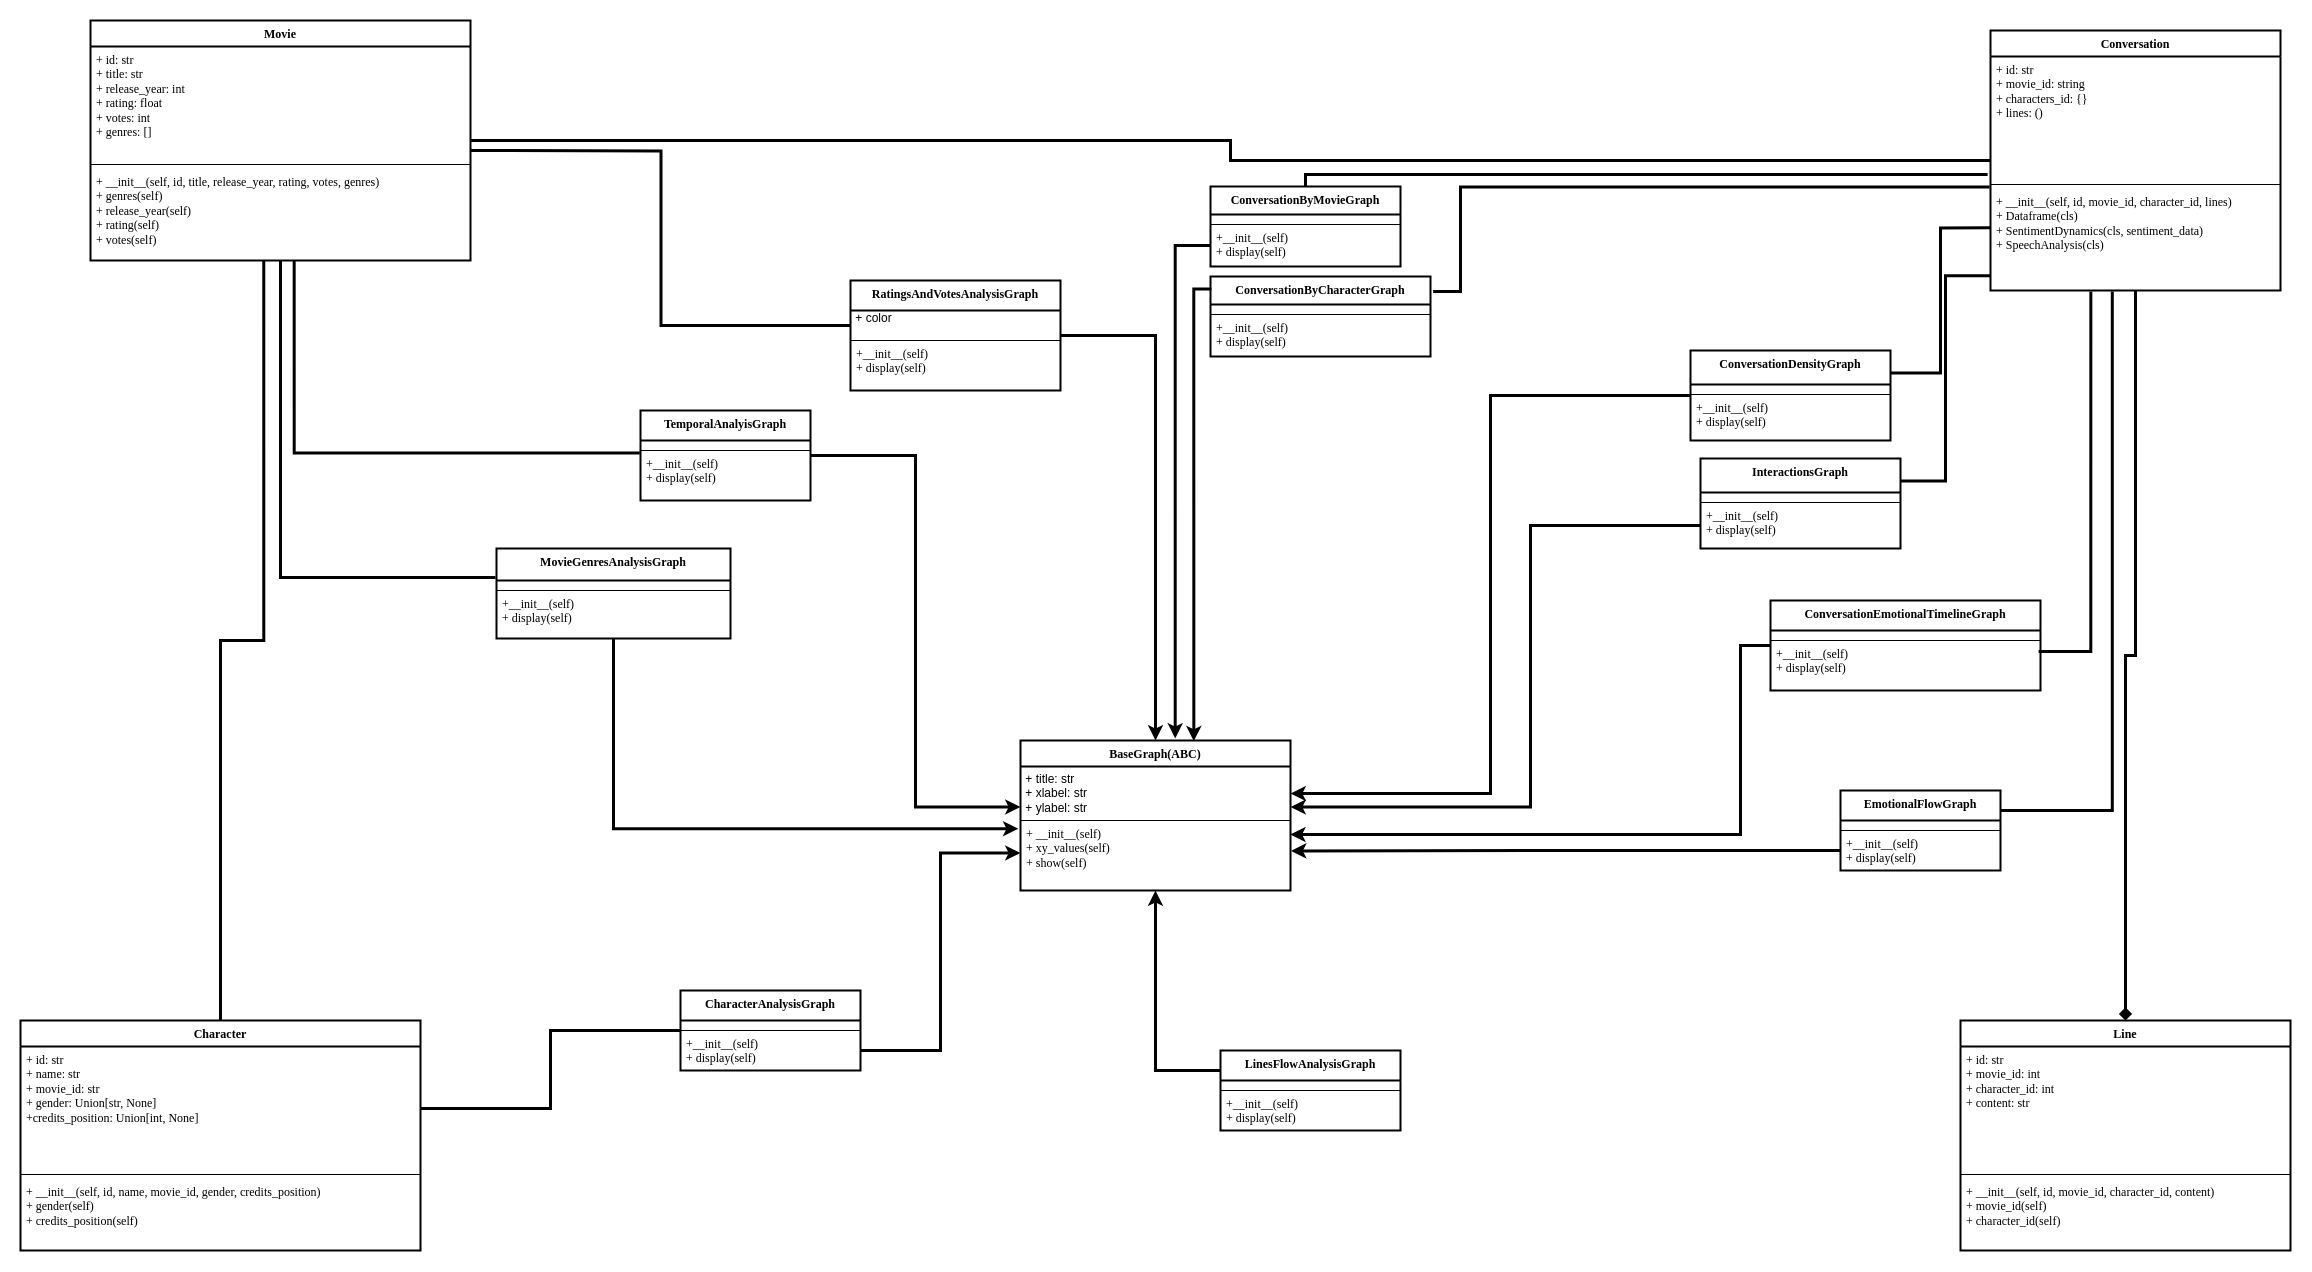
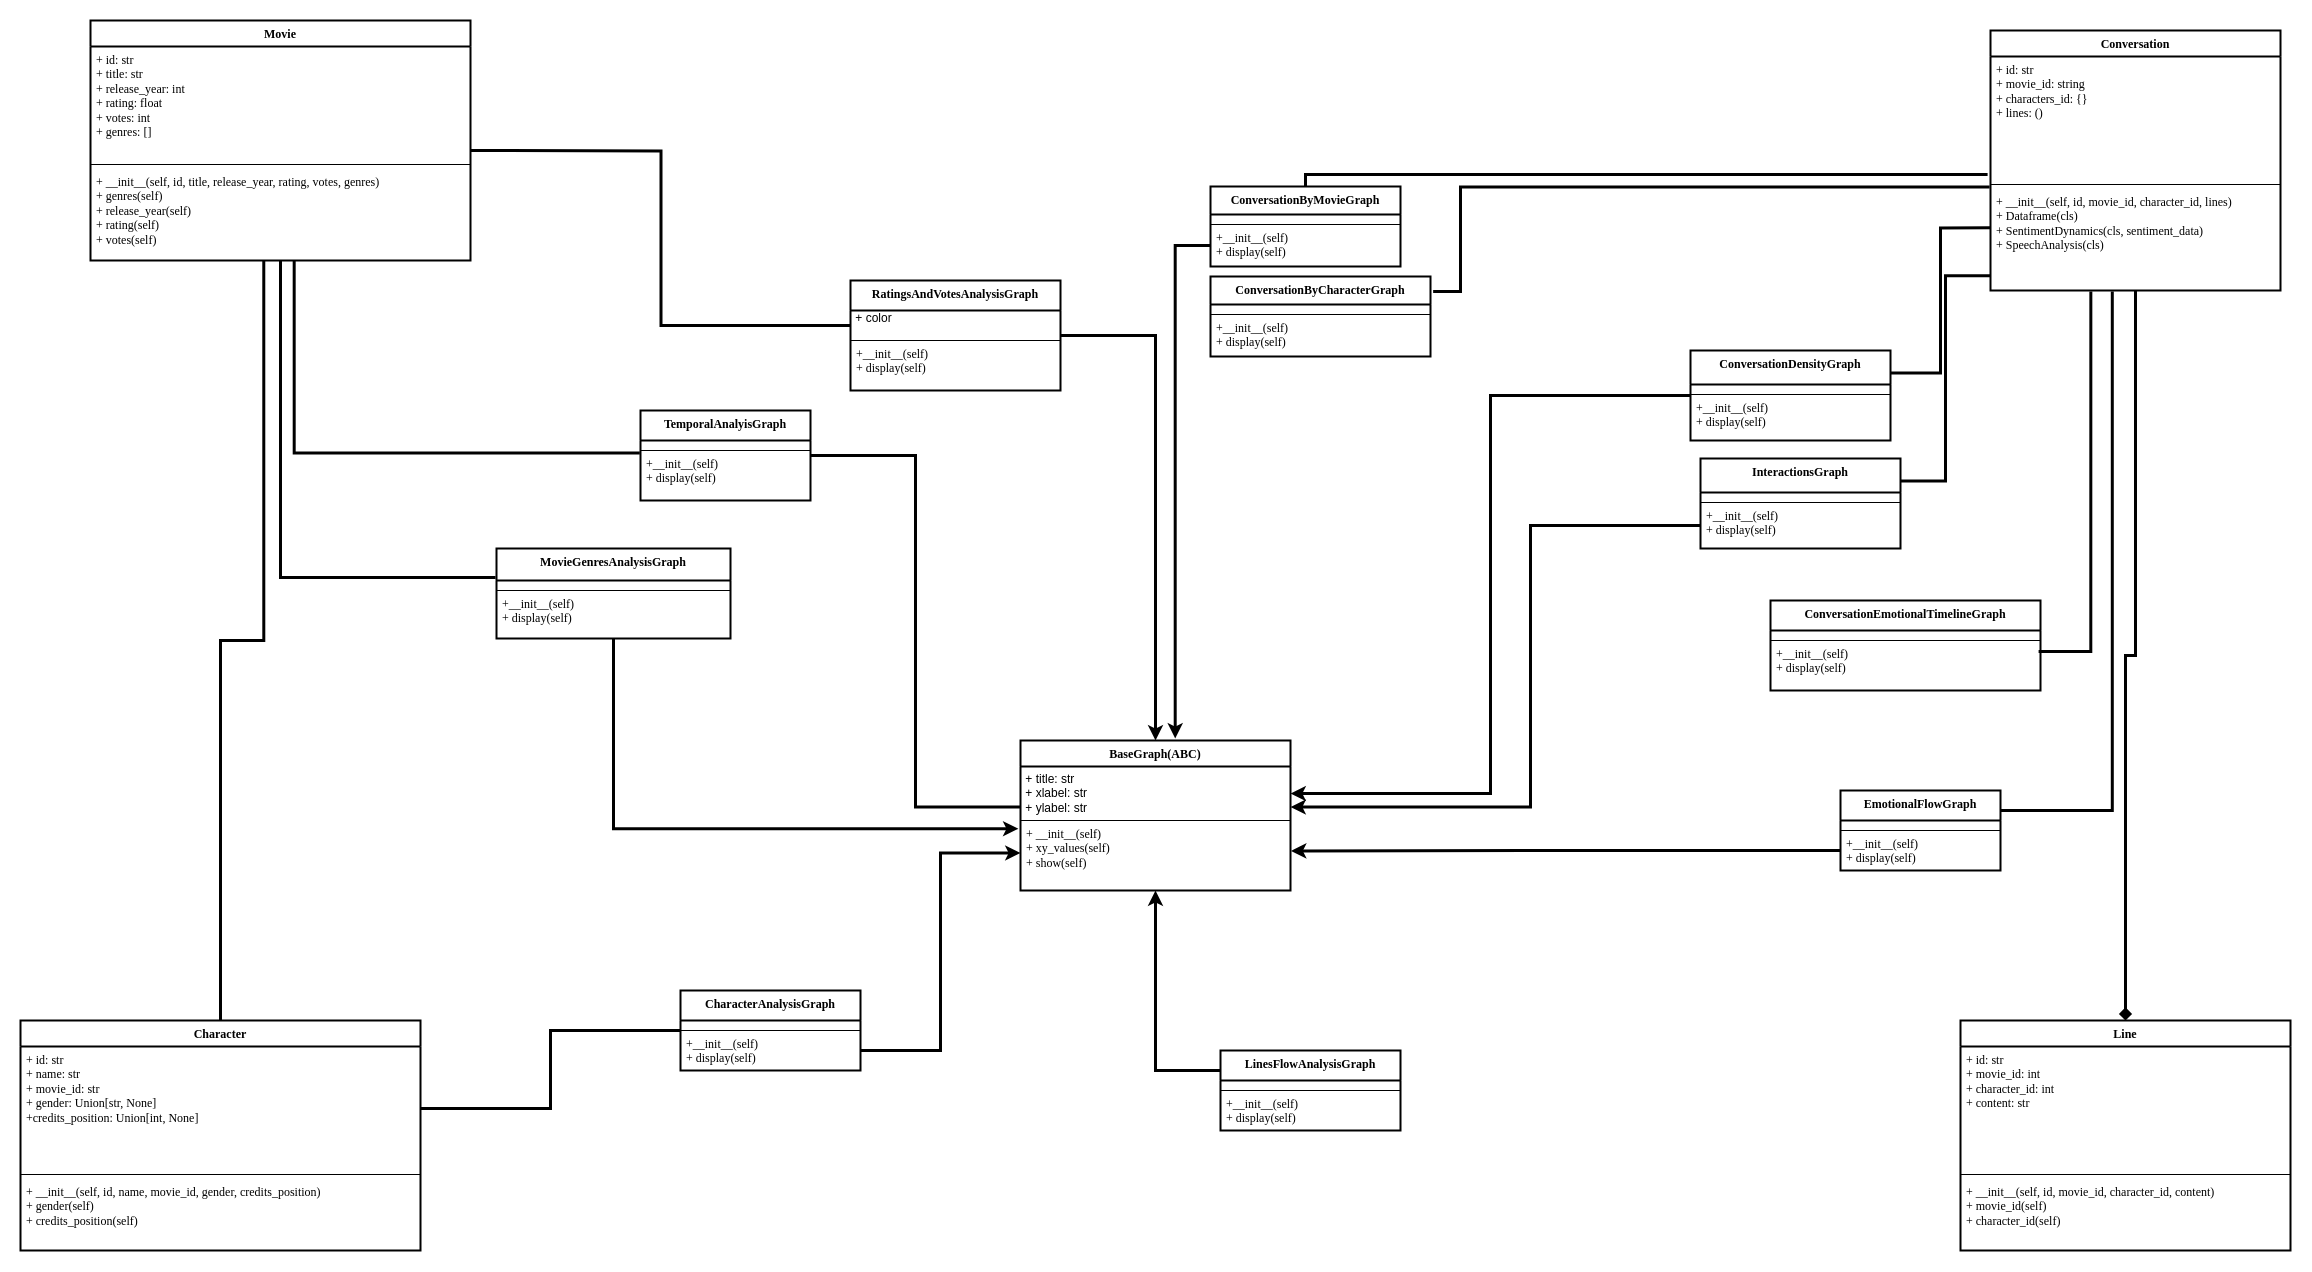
(1231, 150) -> none
(1194, 502) -> none
(1007, 807) -> (1011, 807)
(1629, 835) -> none
